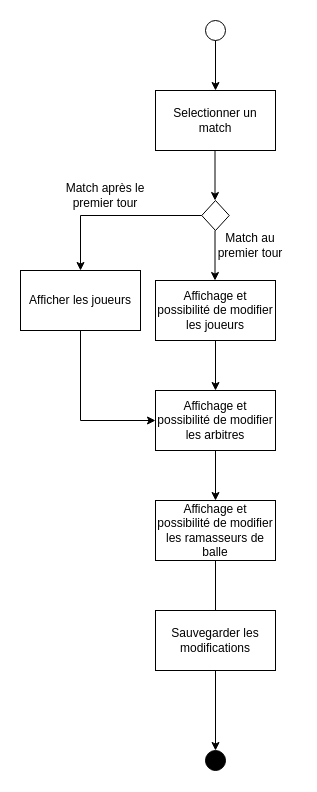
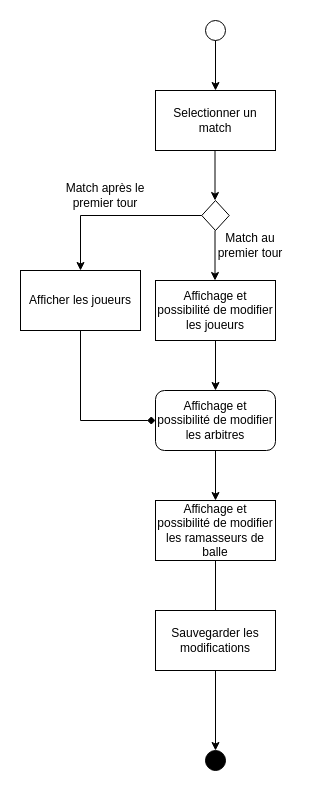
(147, 421) -> (147, 421)
(216, 421) -> (216, 421)
